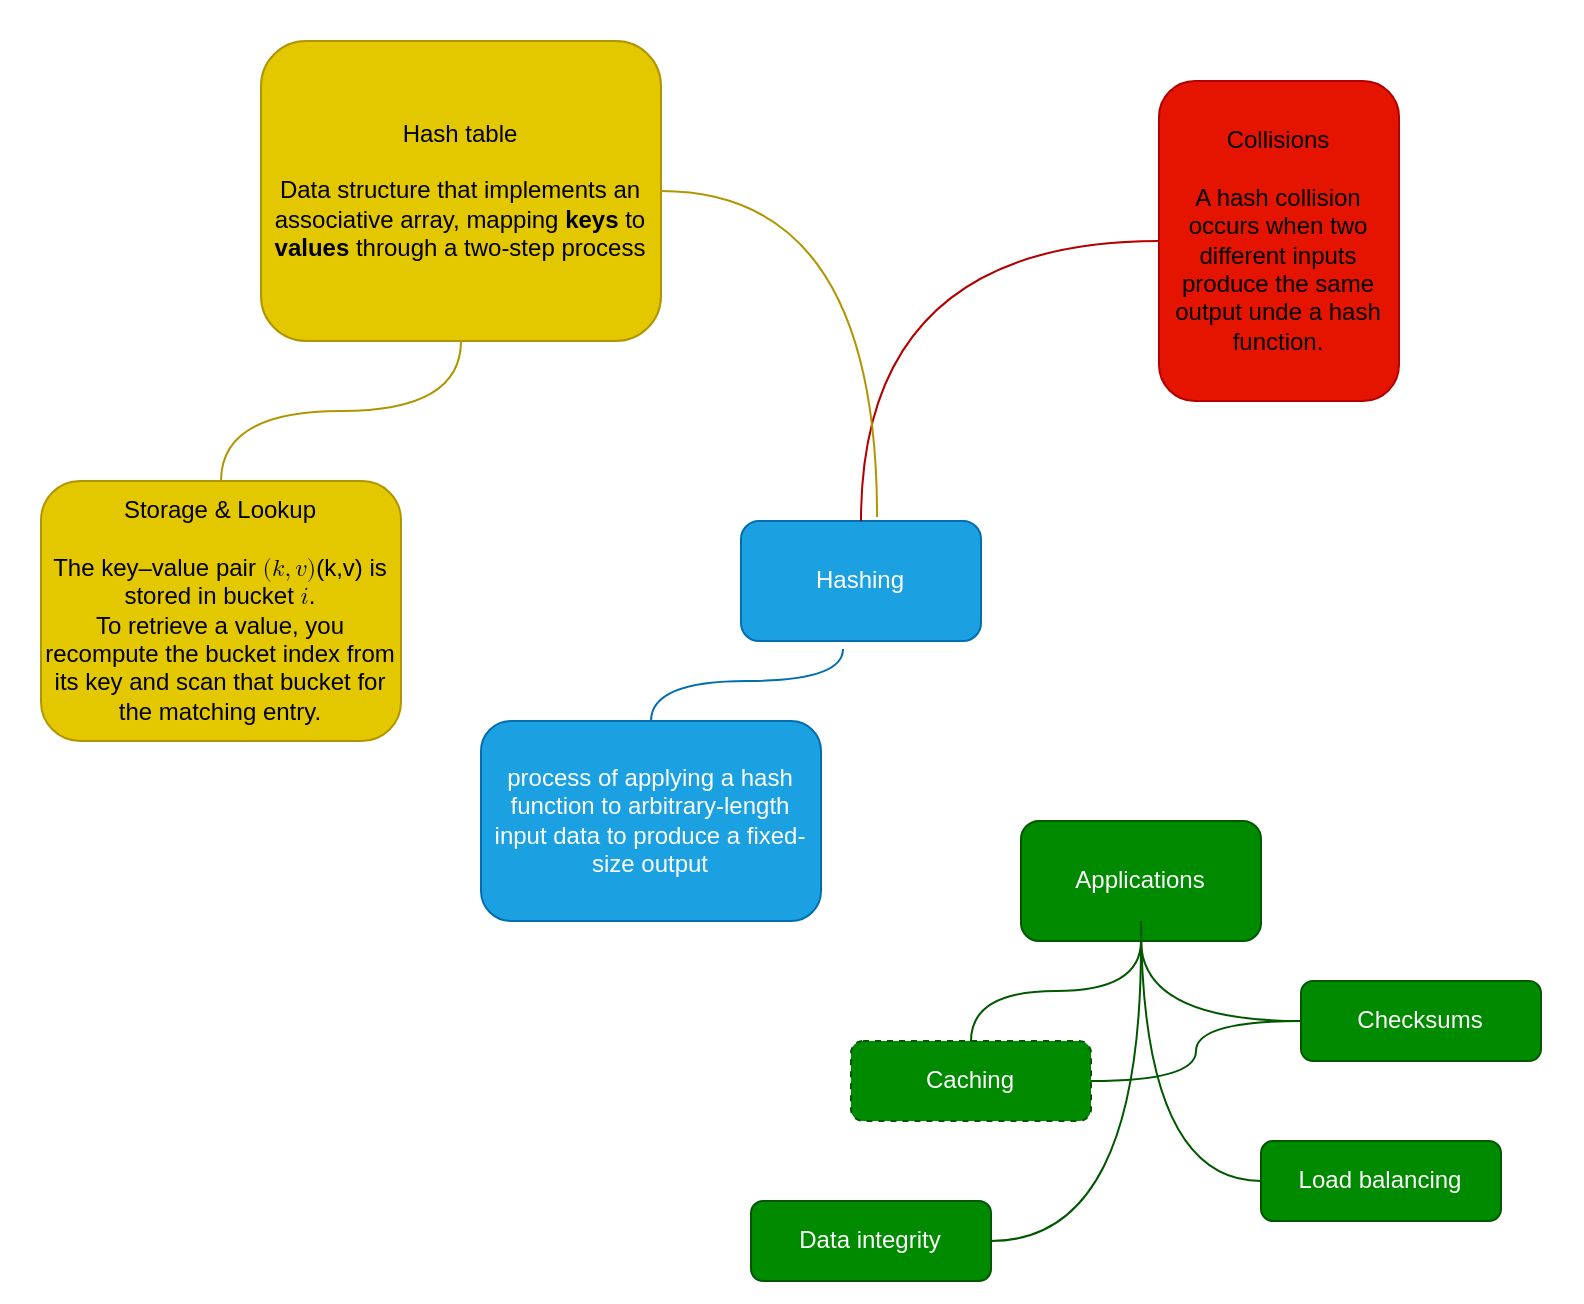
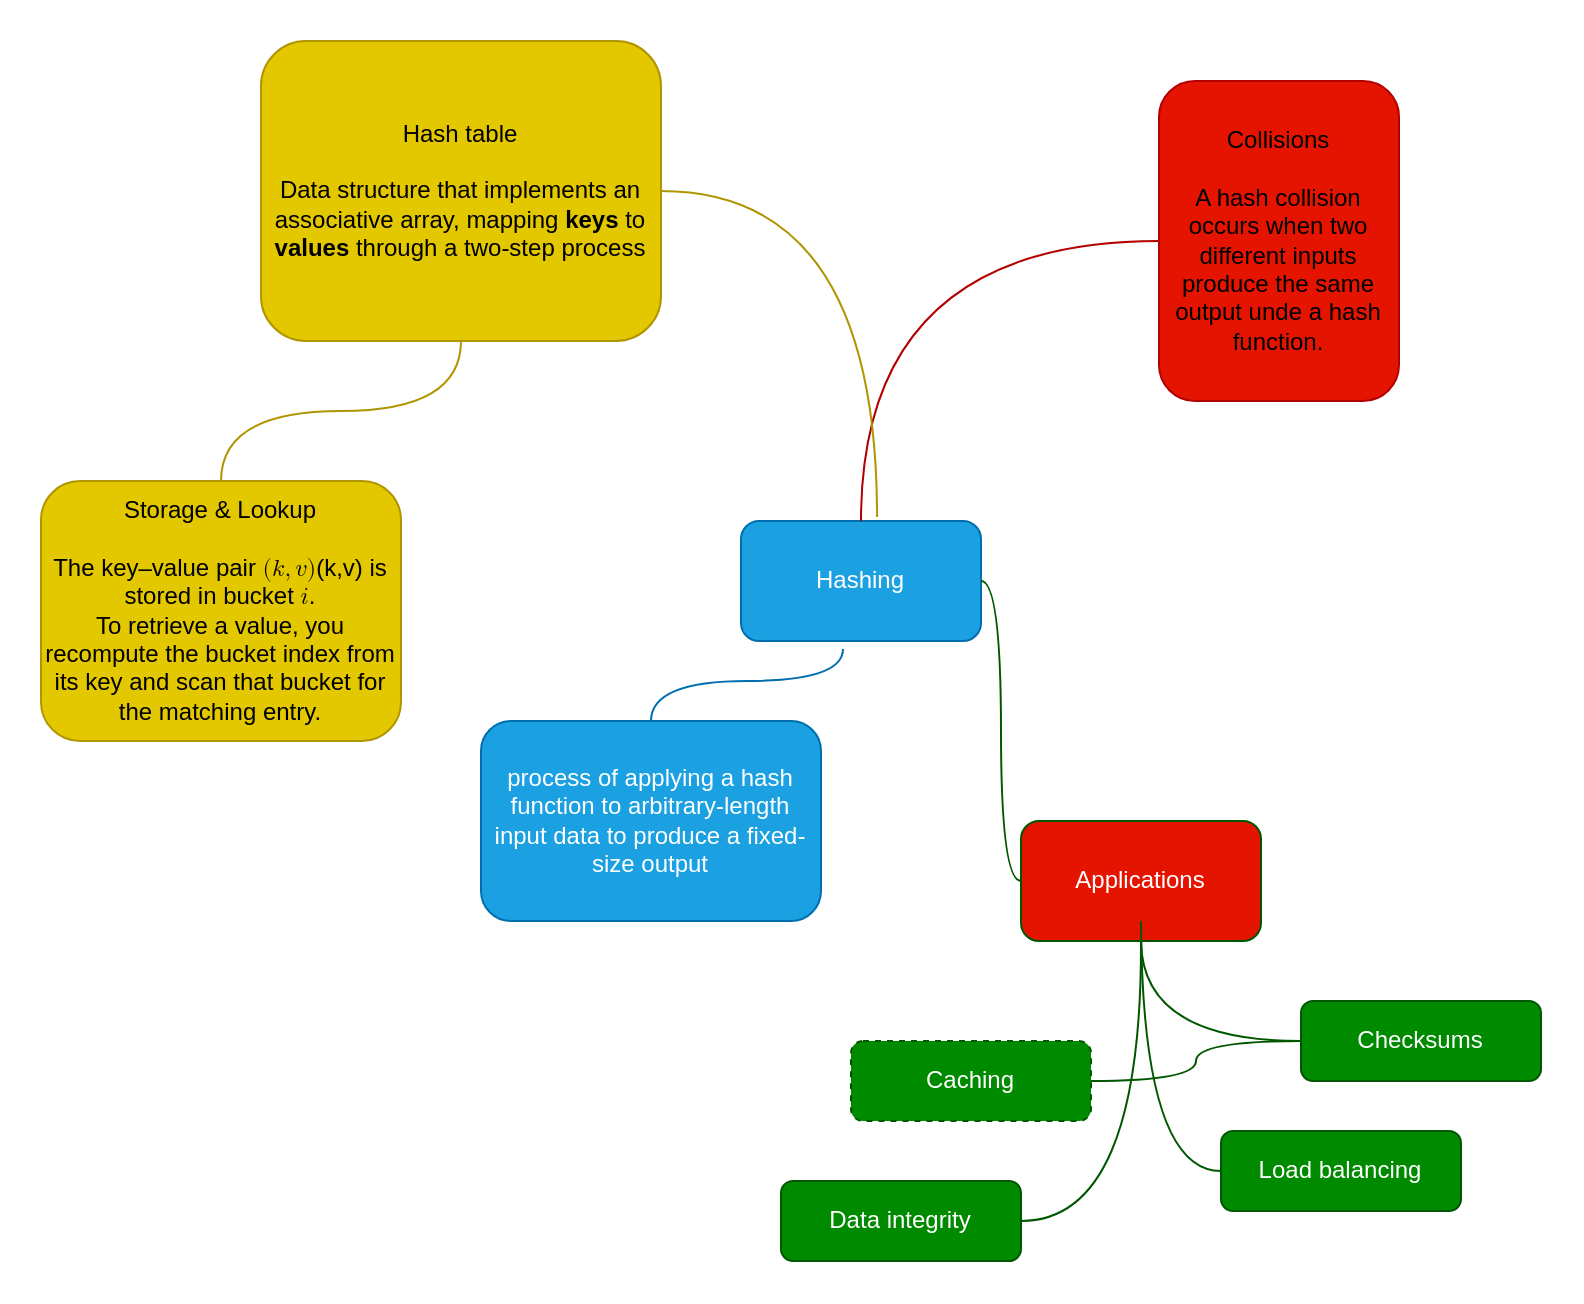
(1141, 881) -> (1141, 881)
(1046, 991) -> (1001, 731)
(1421, 1021) -> (1421, 1041)
(1381, 1181) -> (1341, 1171)
(871, 1241) -> (901, 1221)
